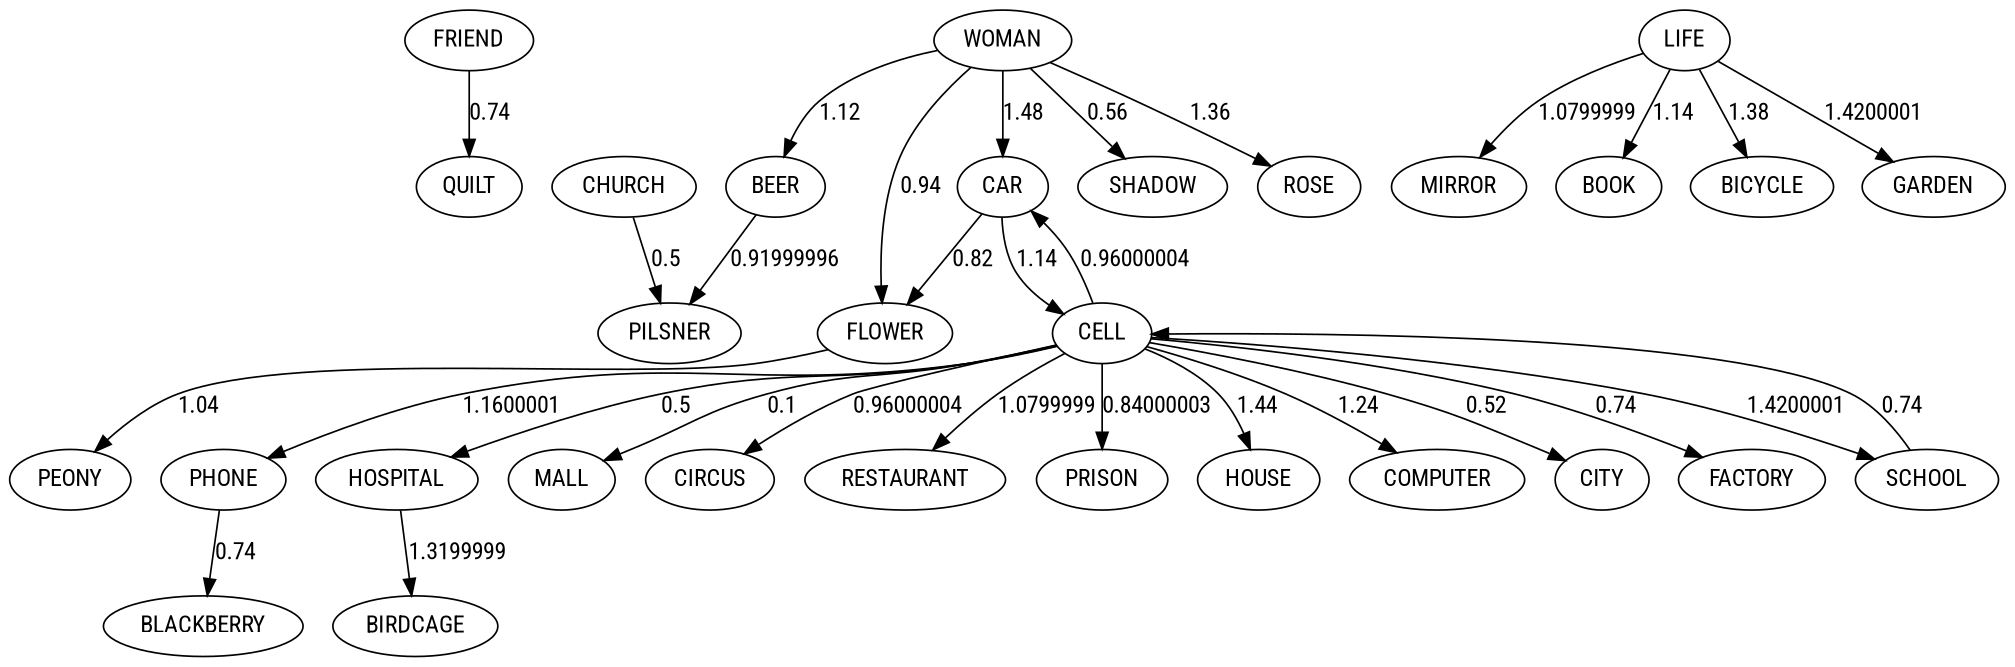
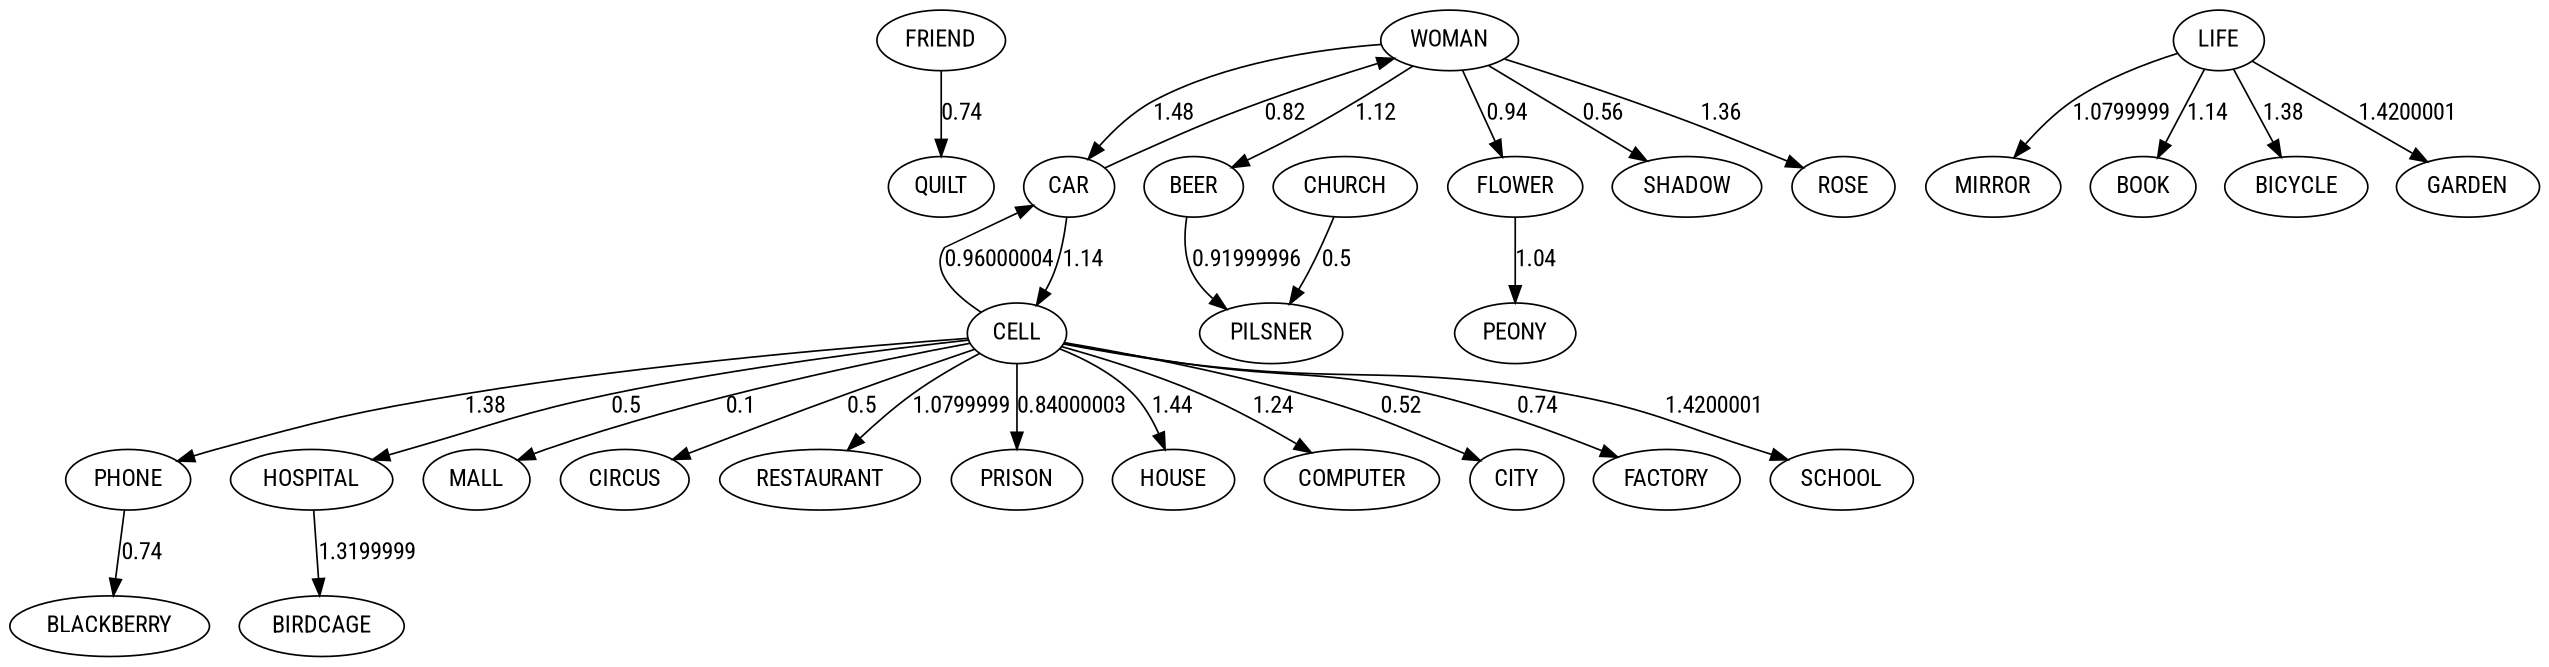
(950, 253) -> (1239, 110)
(1554, 343) -> none
(511, 407) -> (486, 407)
(908, 407) -> (862, 407)
